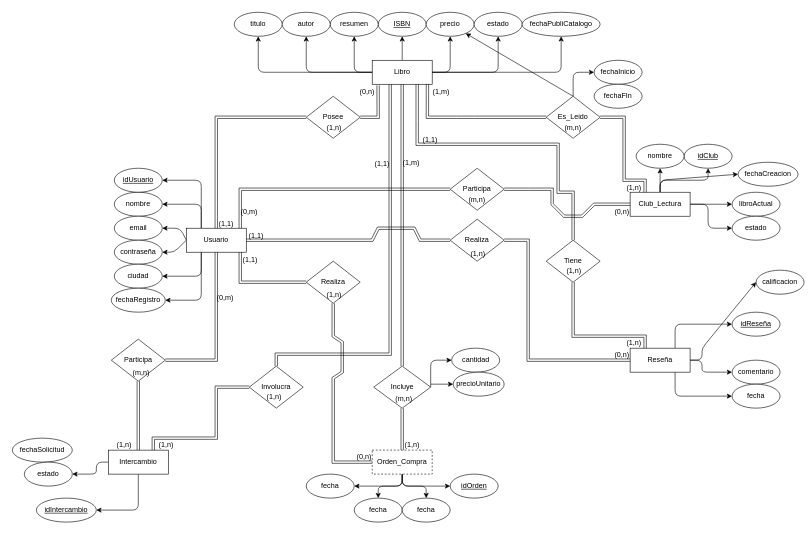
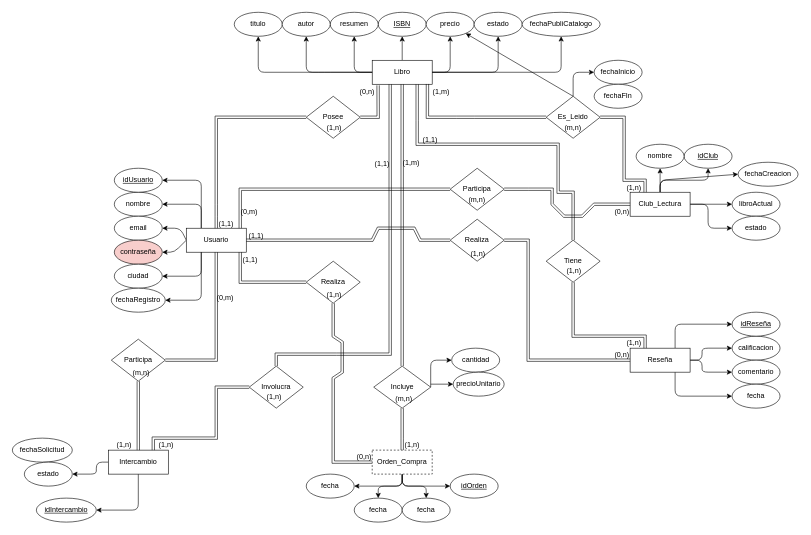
(138, 252) -> (138, 252)
(780, 282) -> (756, 348)
